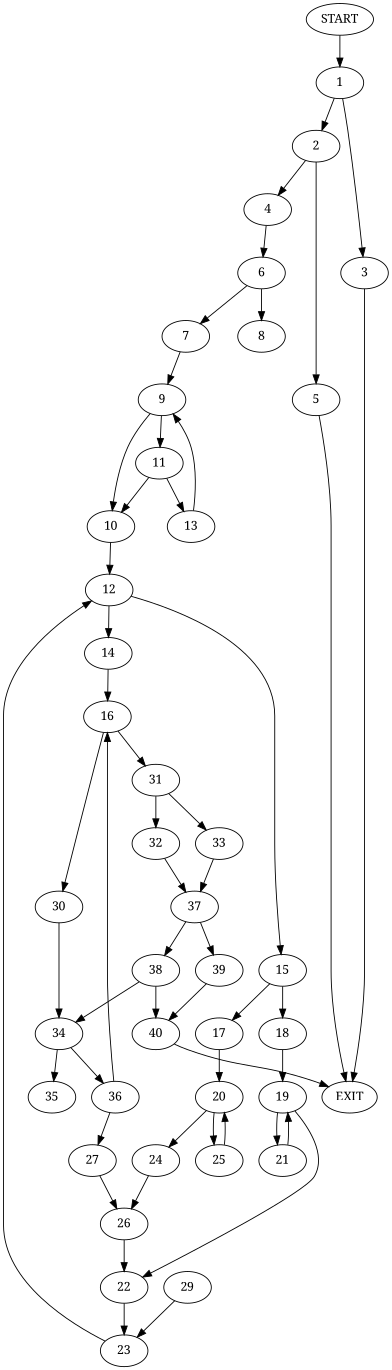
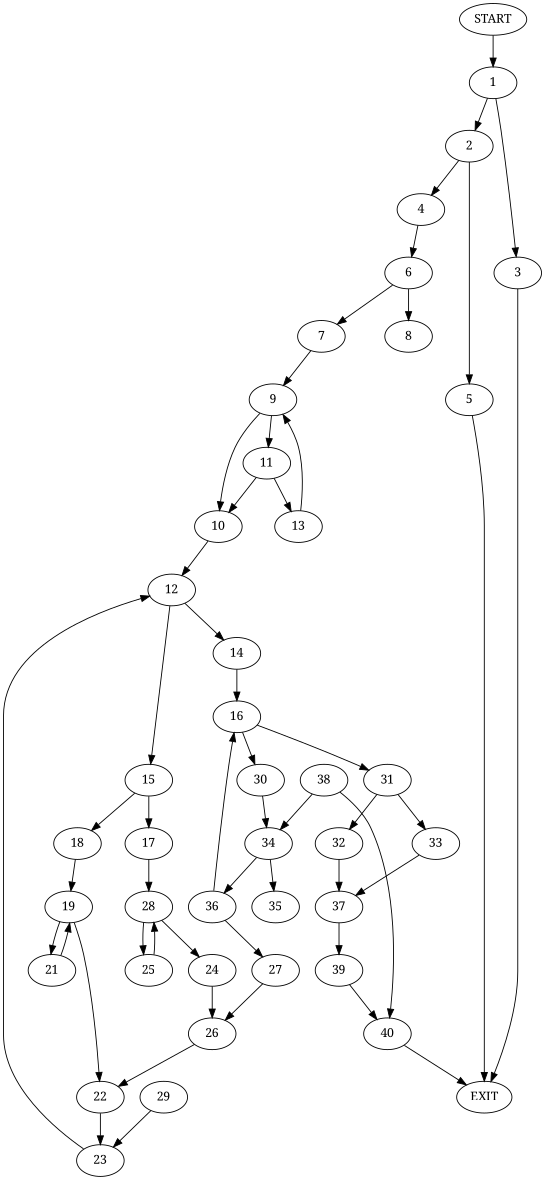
(178, 935) -> none
(219, 1097) -> (149, 907)
